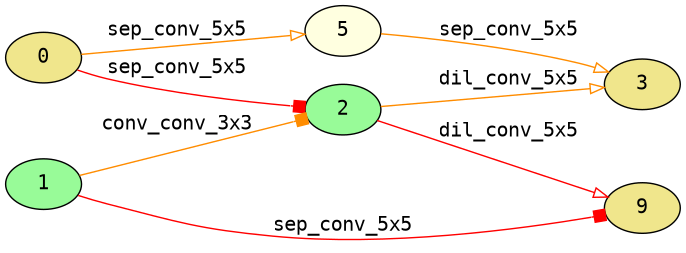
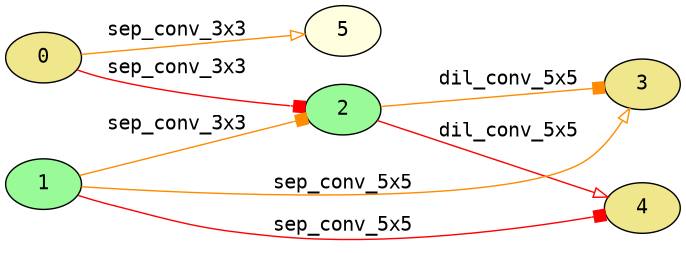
(177, 30) -> (177, 30)
(489, 46) -> (363, 194)
(177, 68) -> (177, 68)
(485, 98) -> (485, 98)
(177, 124) -> (177, 124)
(642, 208) -> (642, 208)
